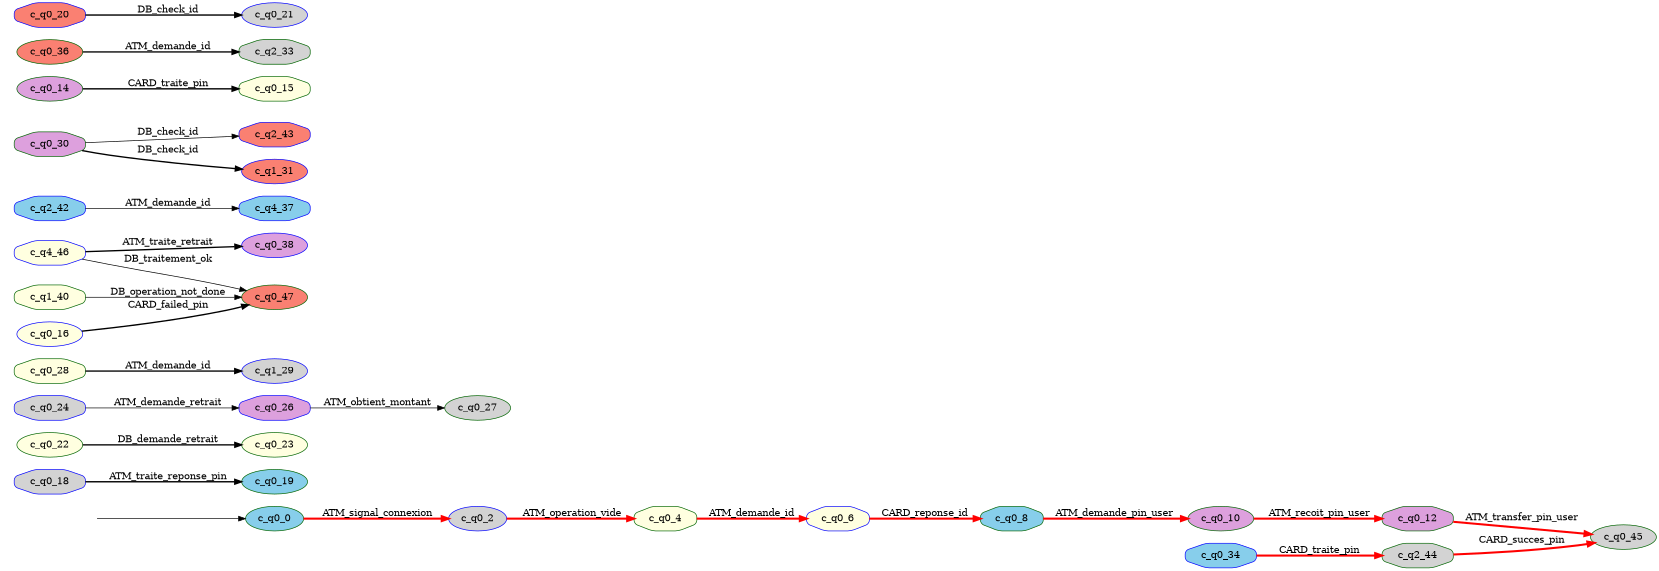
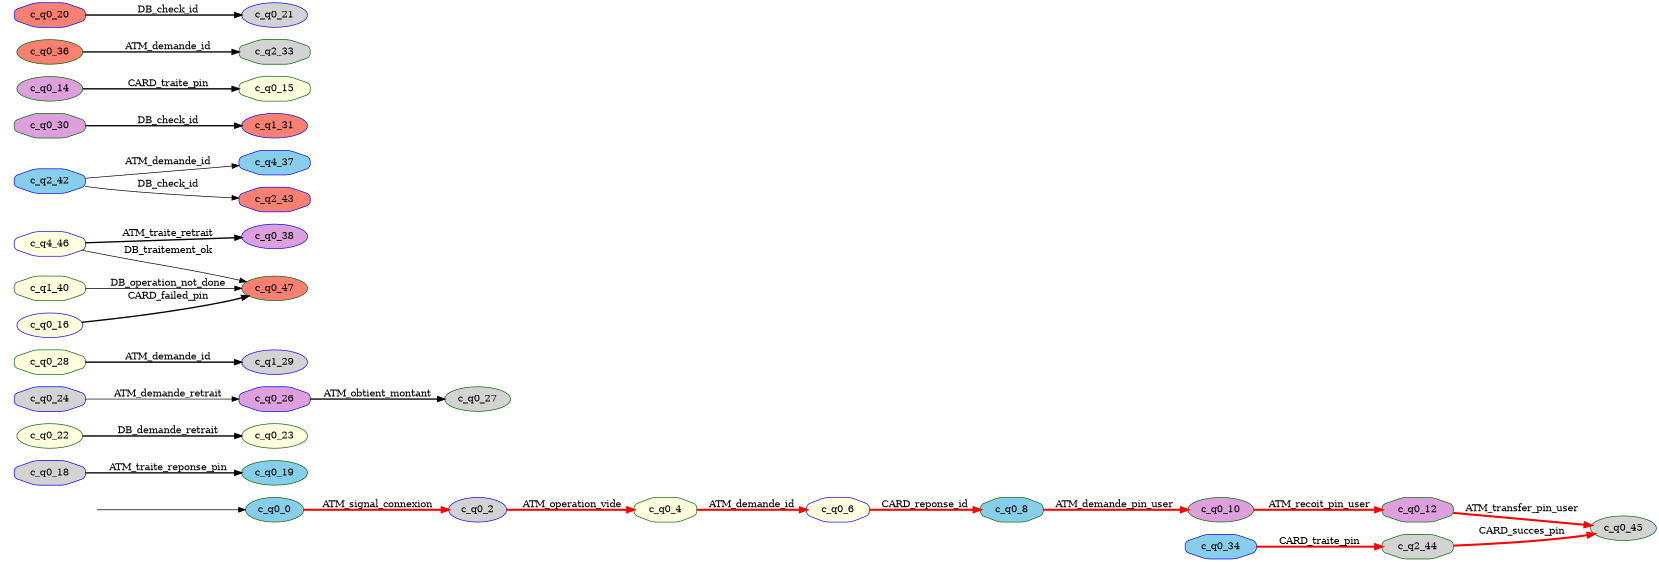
(159, 140) -> (158, 193)
(374, 408) -> (374, 399)
